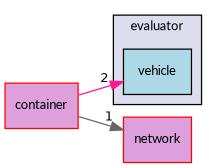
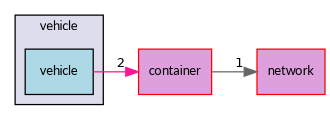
(157, 27) -> (59, 27)
(95, 90) -> (111, 72)
